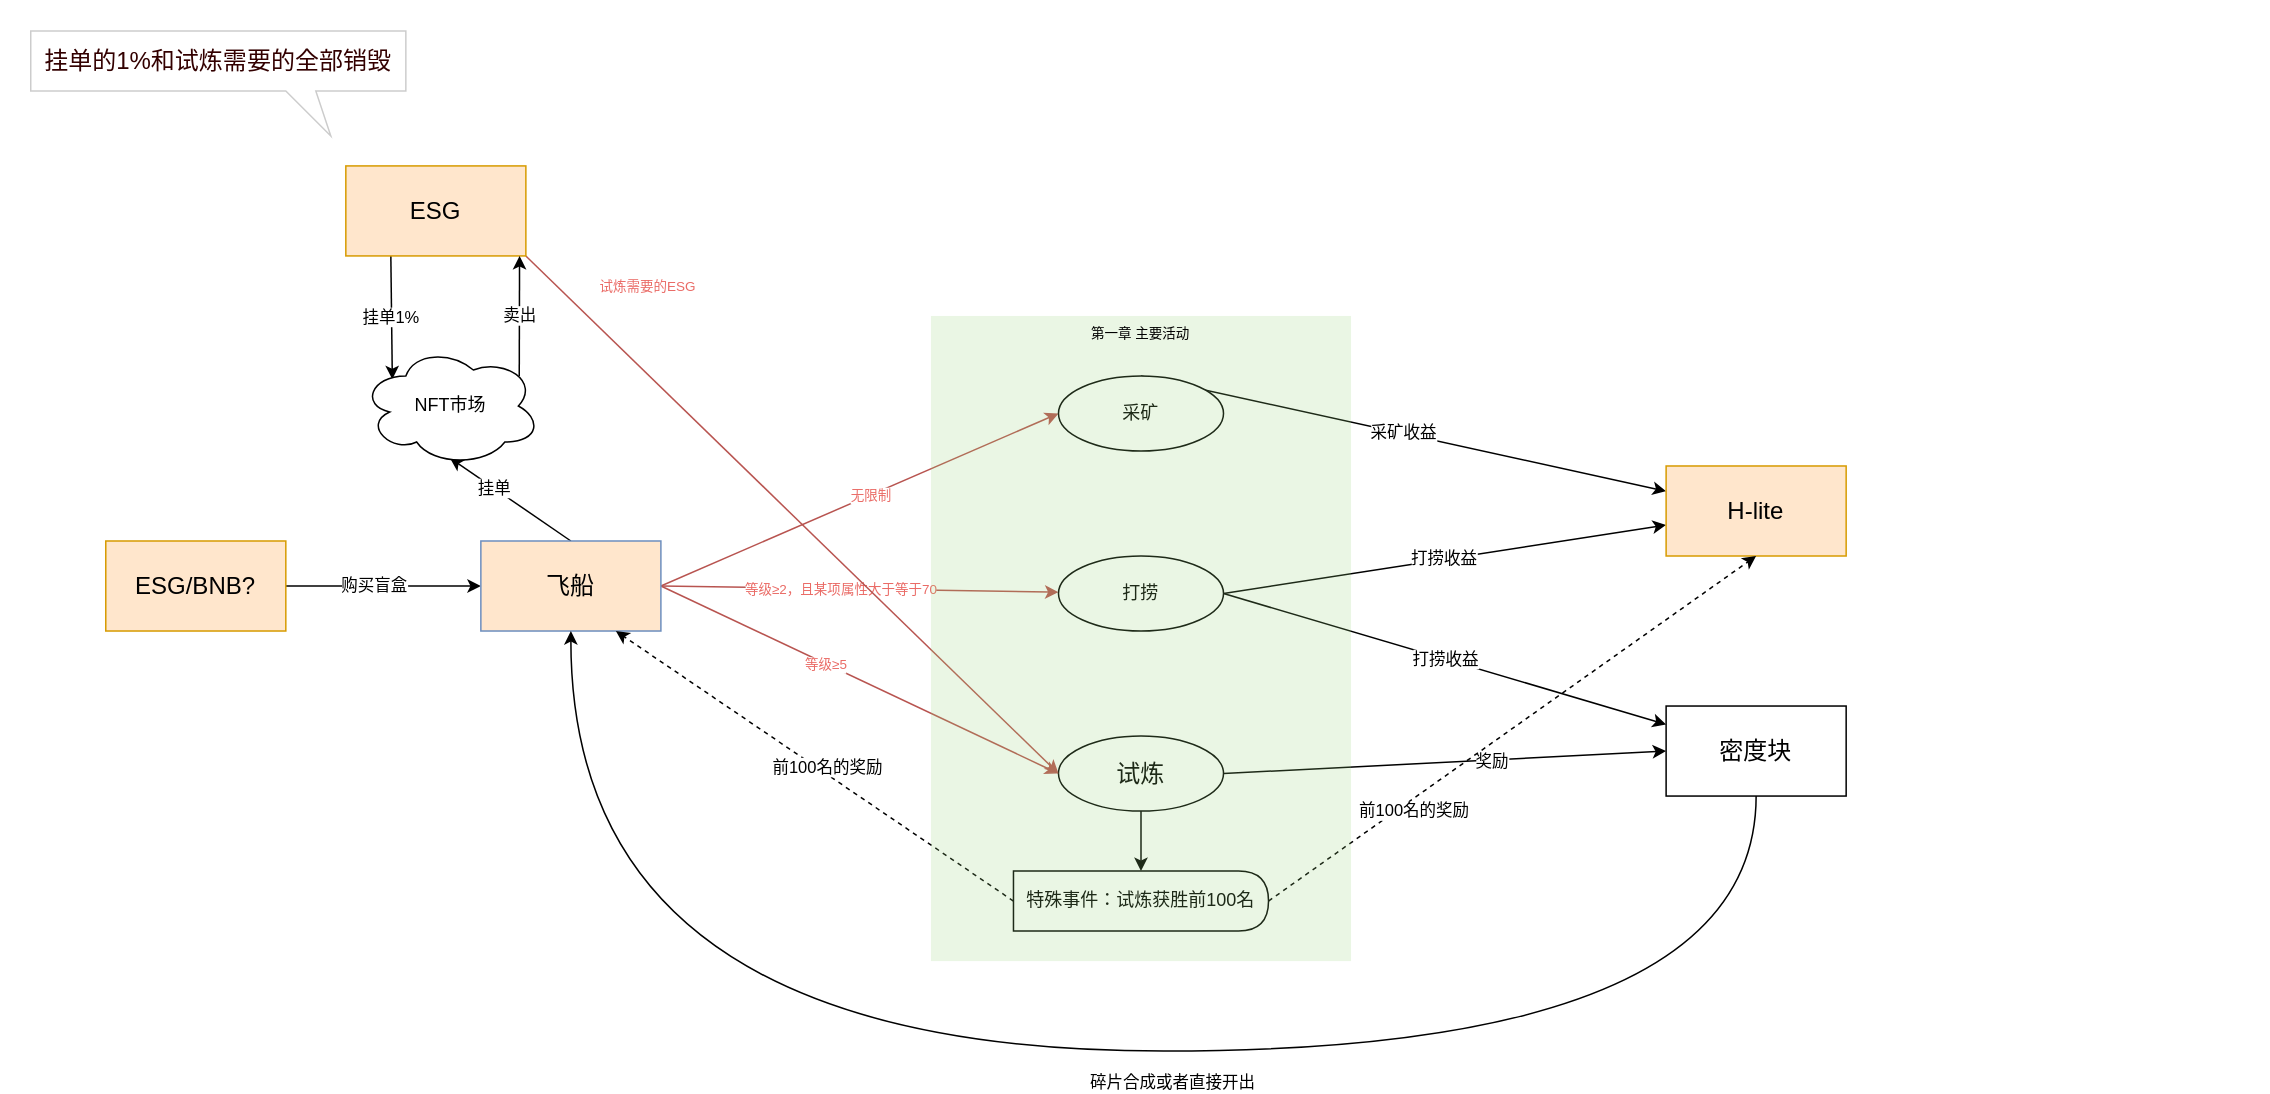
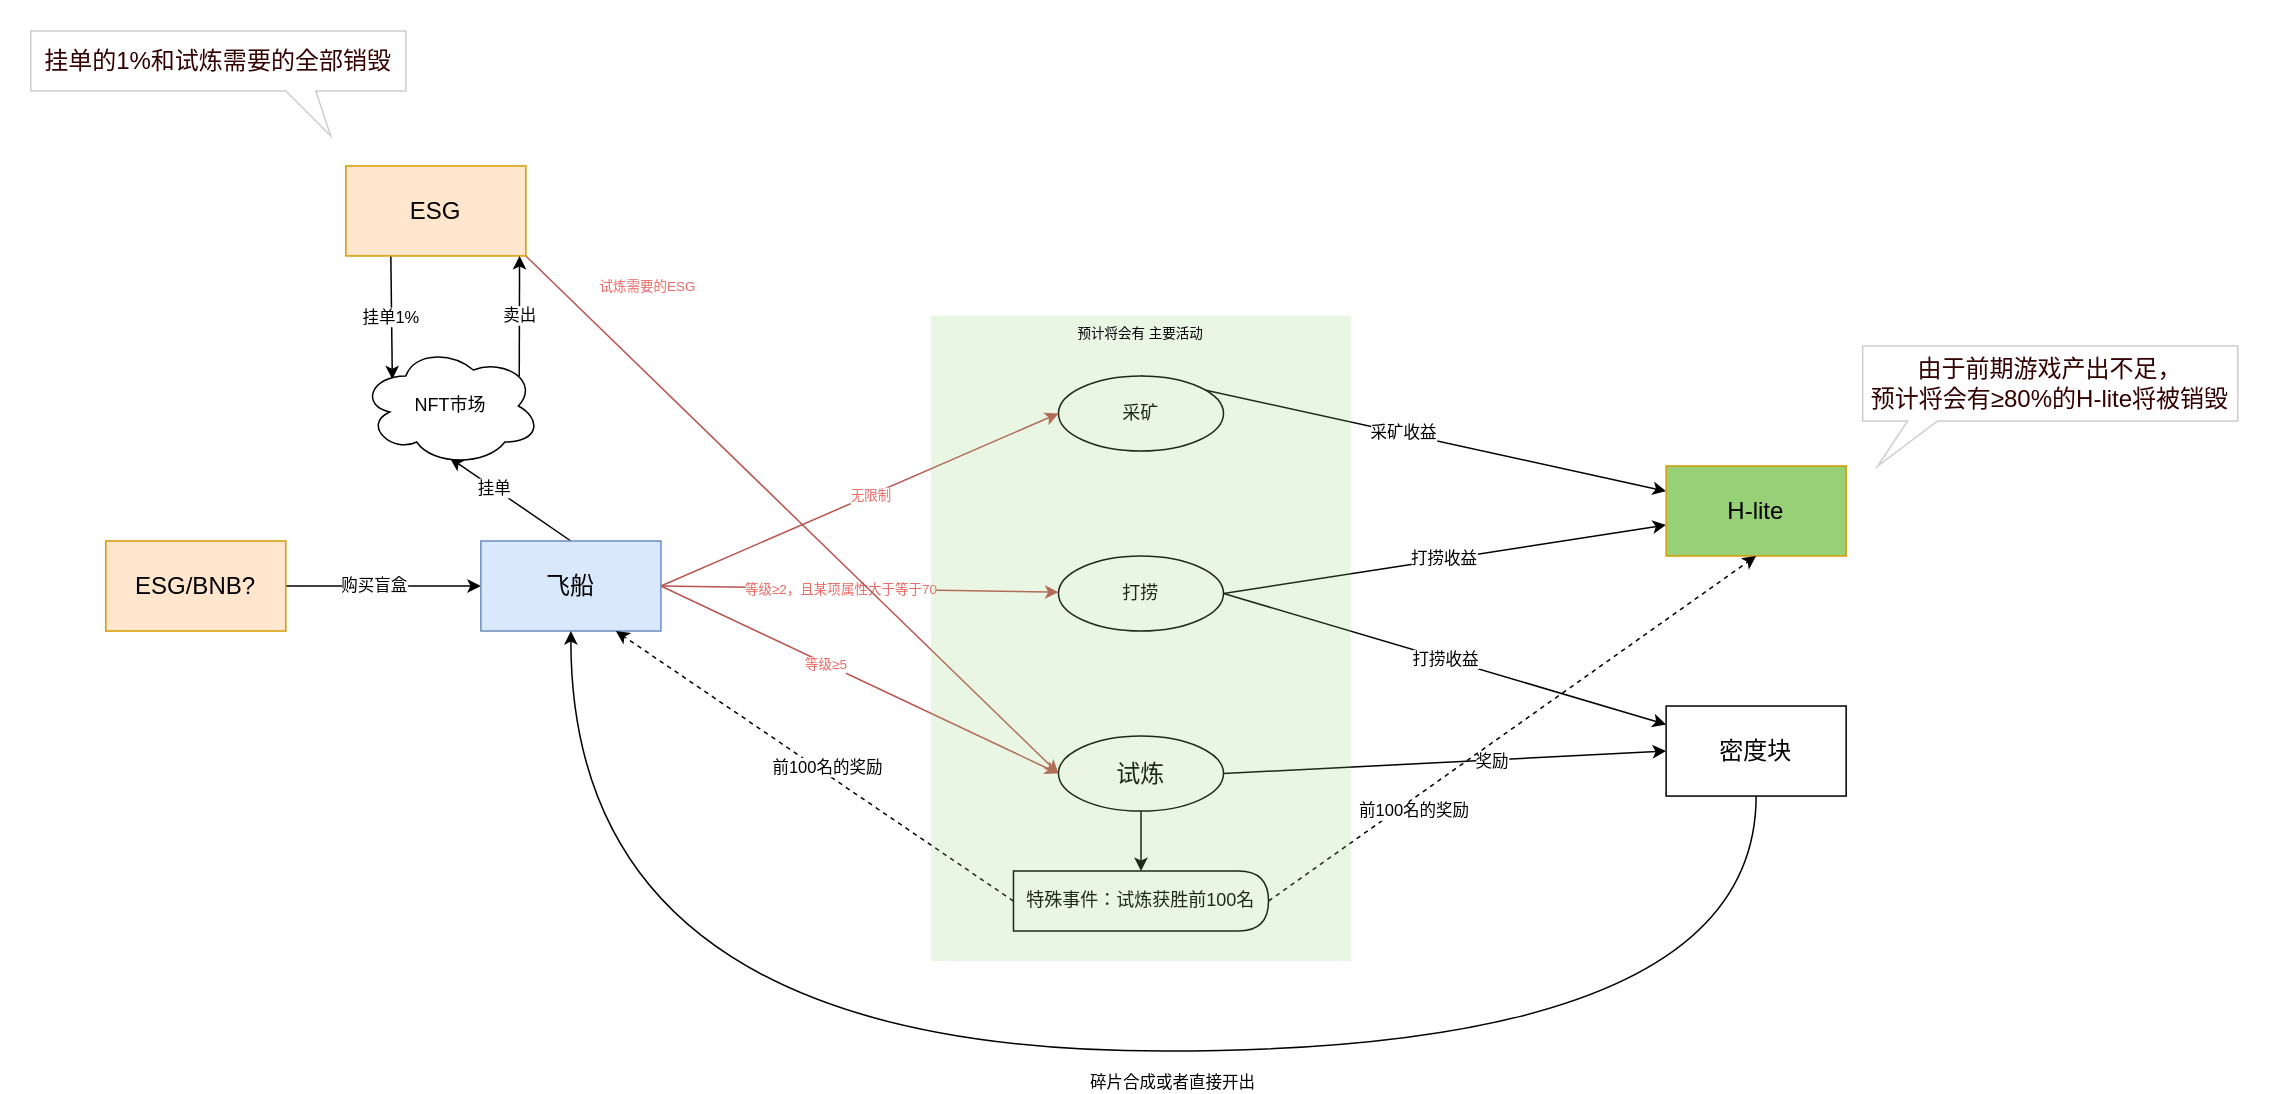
(1141, 334) -> (1141, 334)
none -> (2050, 406)
(1756, 511) -> (1756, 511)
(571, 586) -> (571, 586)
